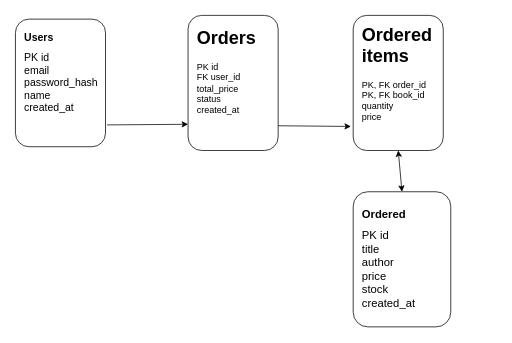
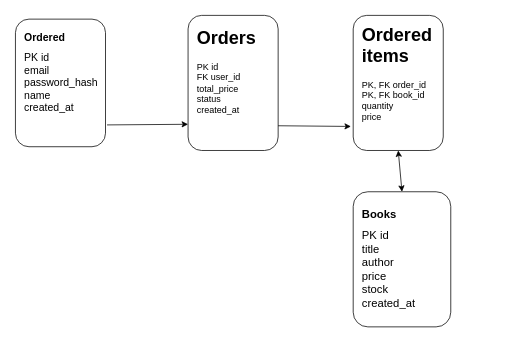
(57, 64) -> (57, 64)
(387, 246) -> (387, 246)
